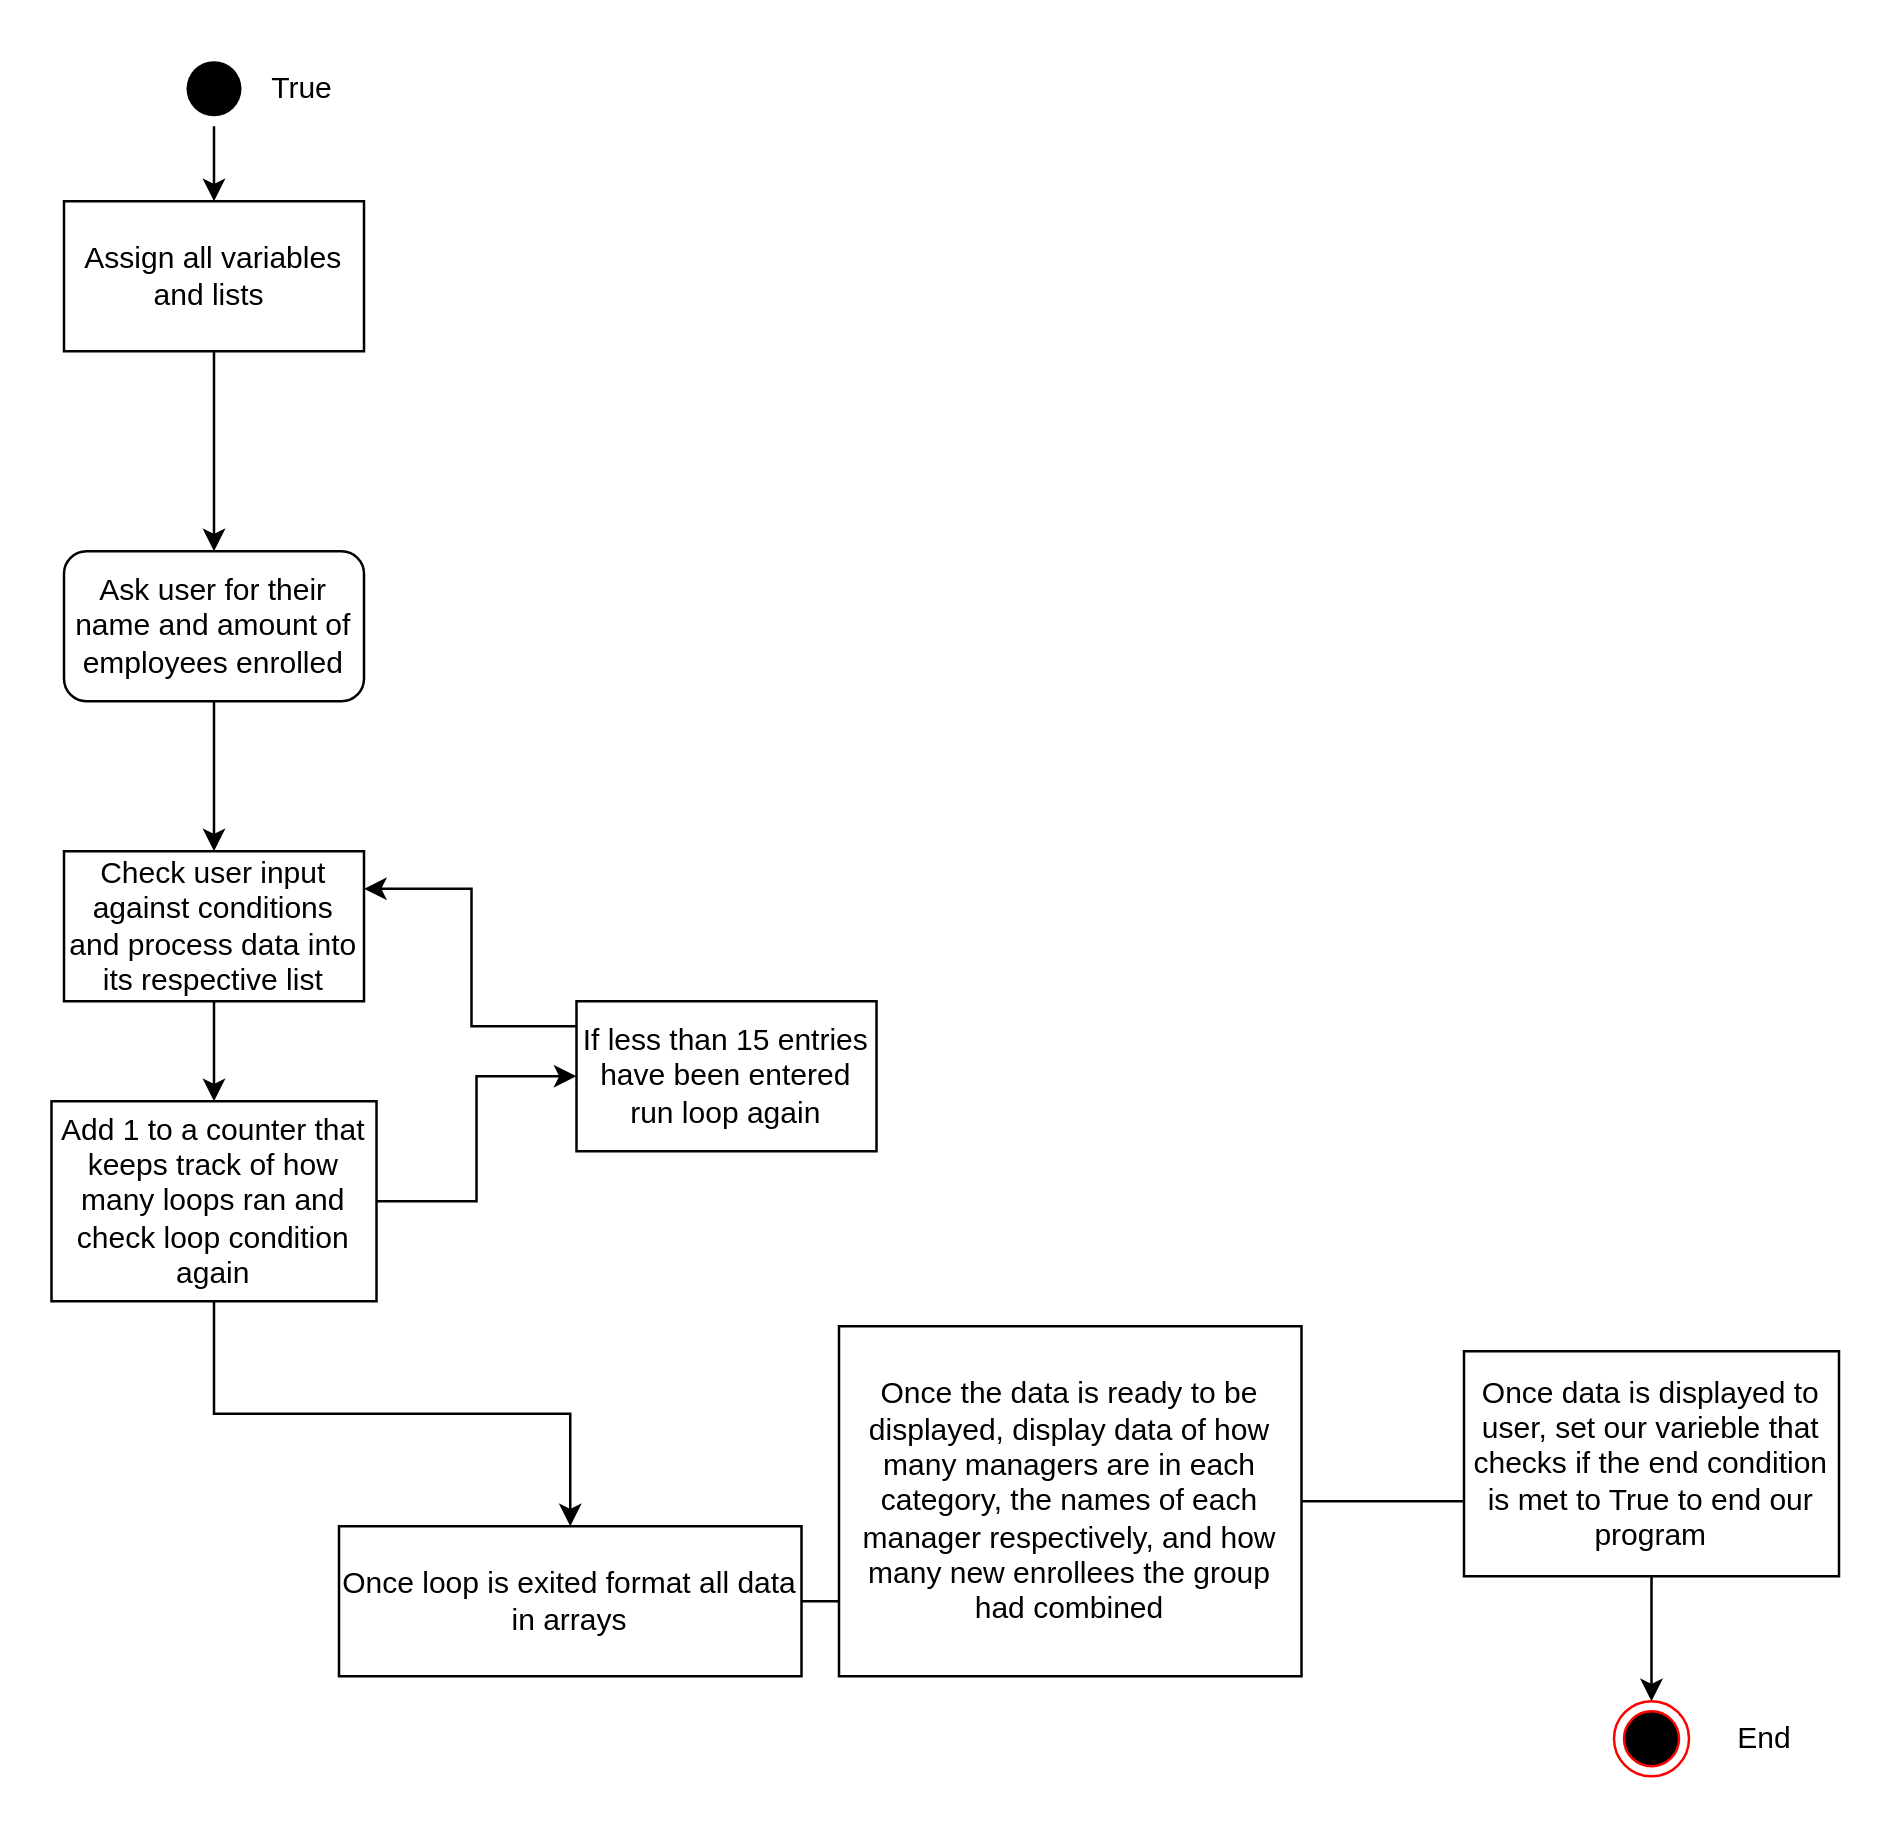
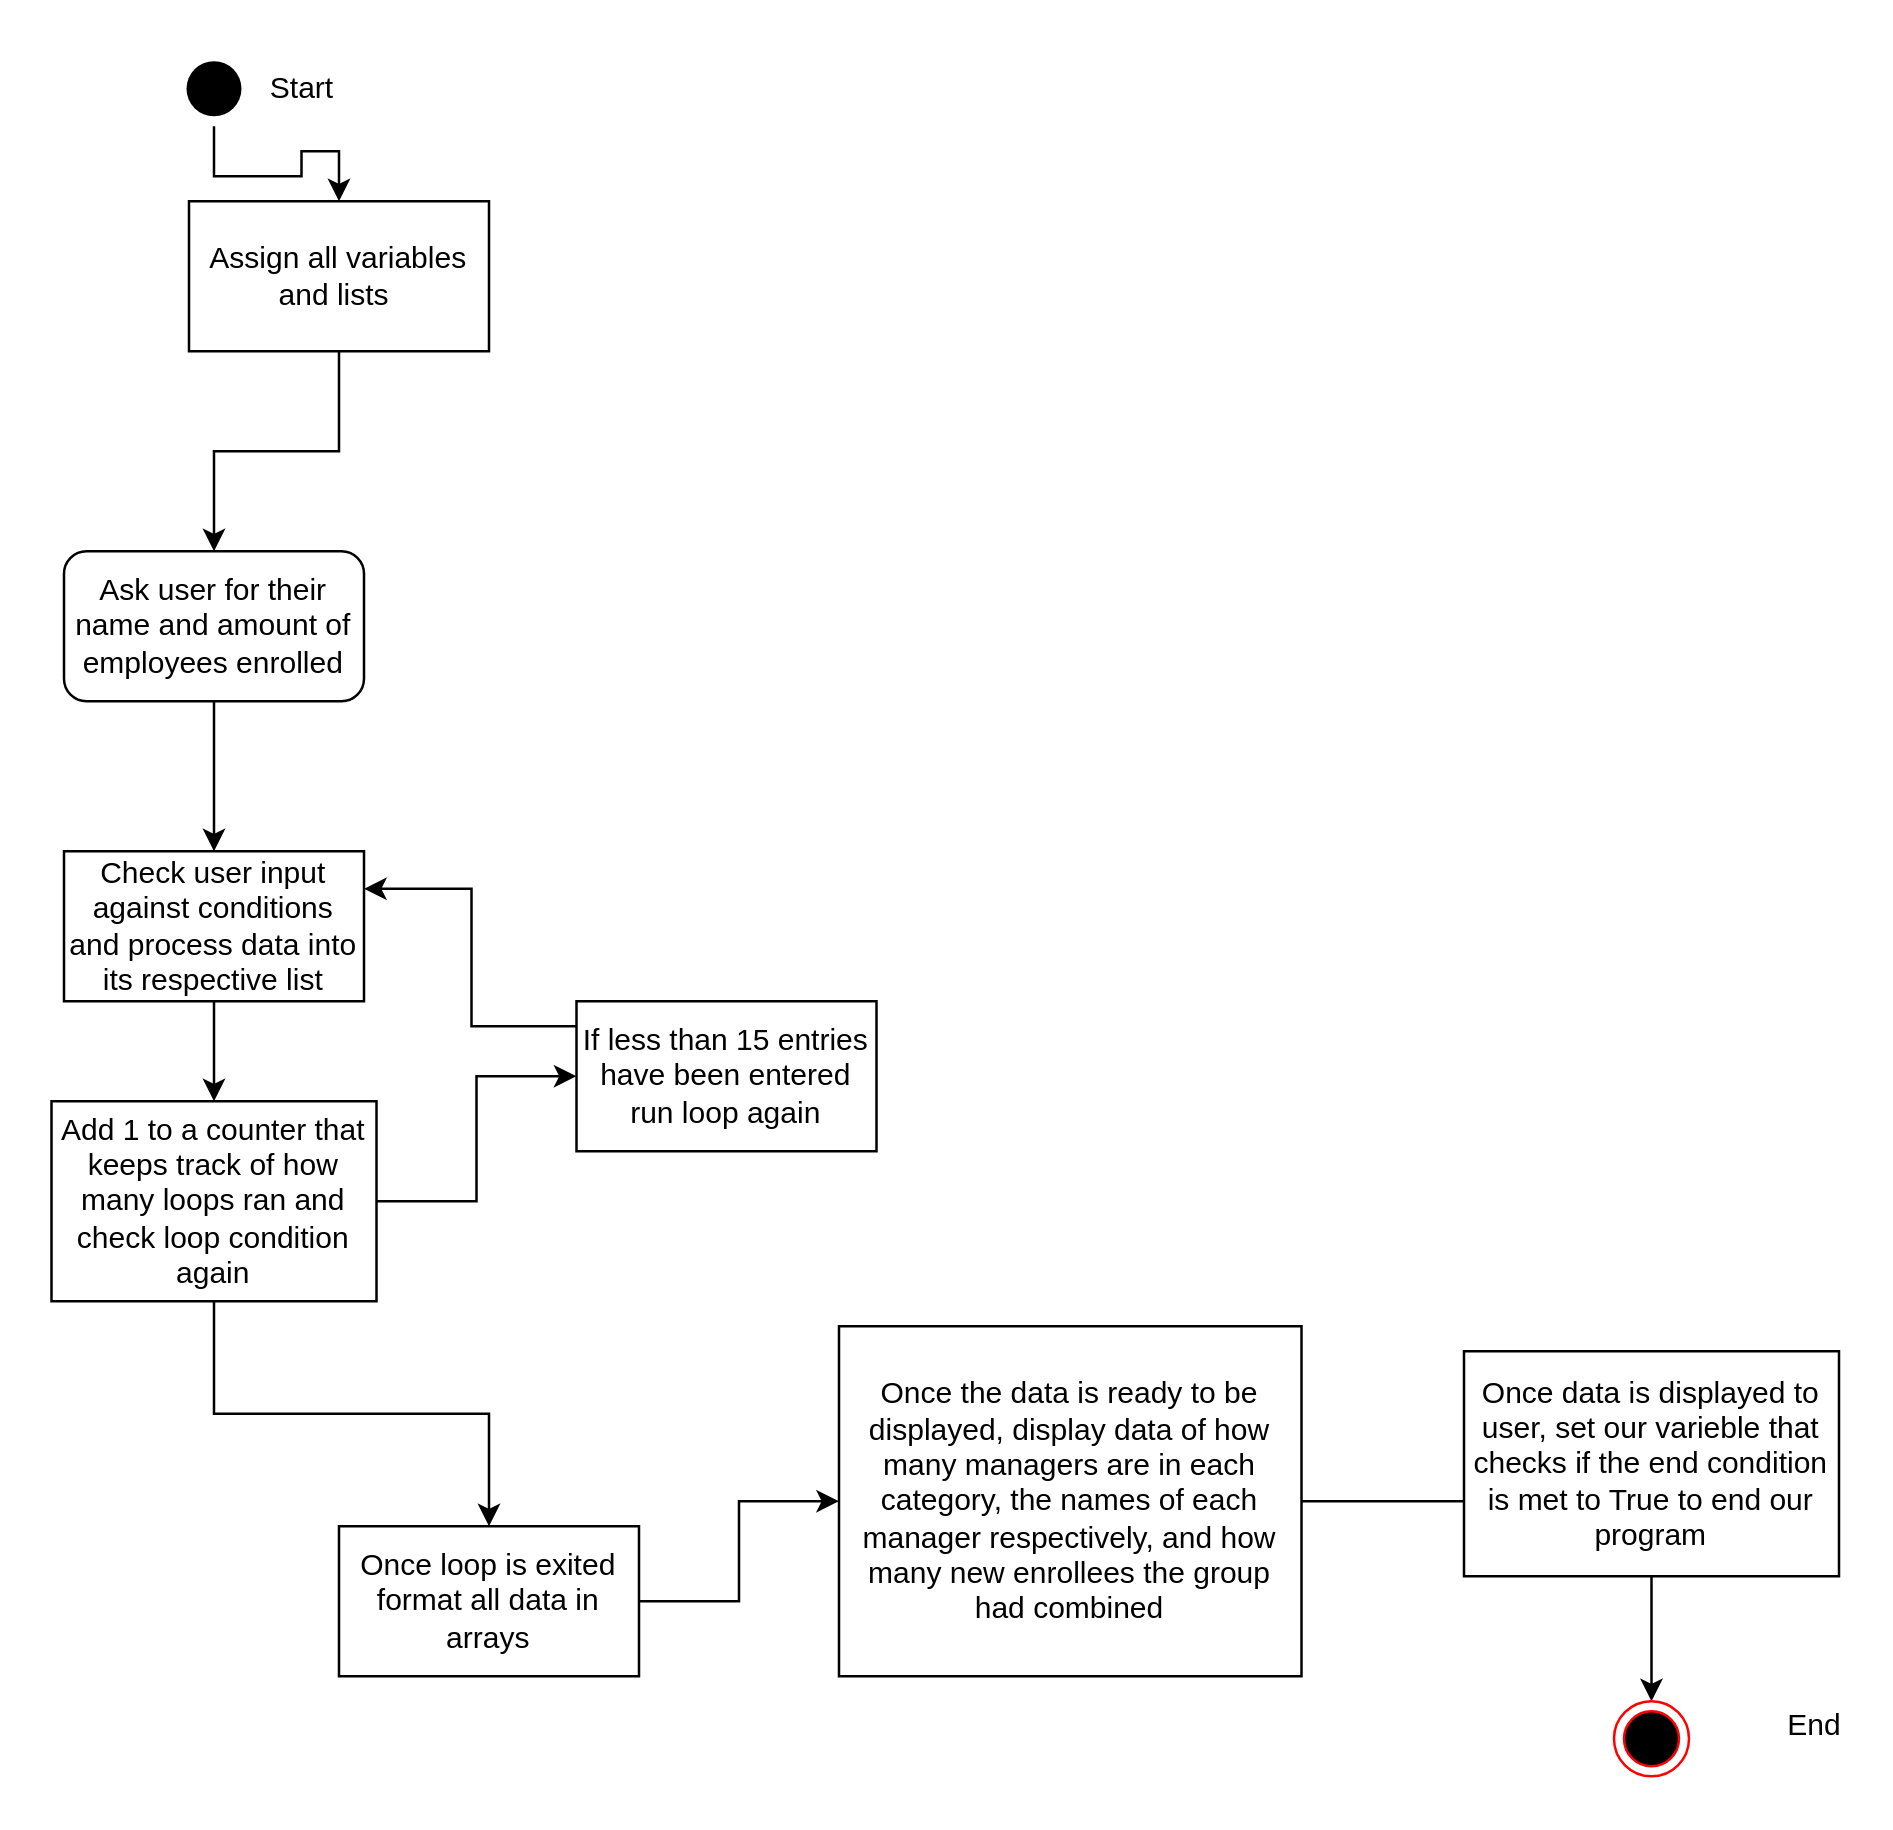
(303, 89) -> (303, 89)
(214, 276) -> (339, 276)
(570, 1601) -> (489, 1601)
(1764, 1739) -> (1814, 1726)
